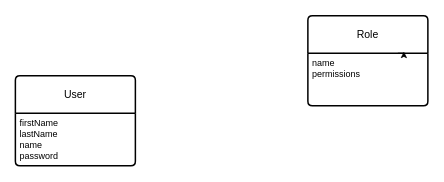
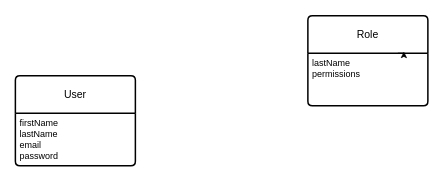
(338, 69) -> (338, 69)
(41, 140) -> (41, 140)
